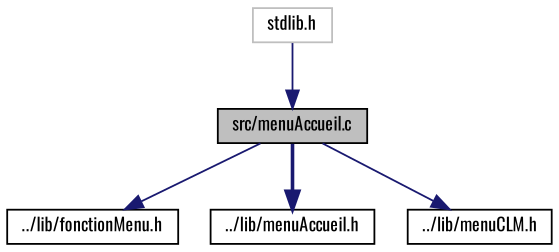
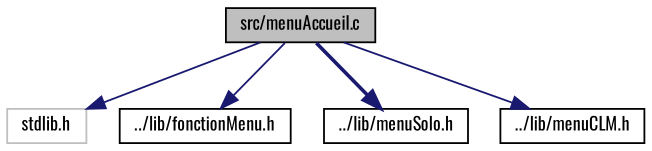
(292, 67) -> (182, 72)
(292, 227) -> (396, 126)
